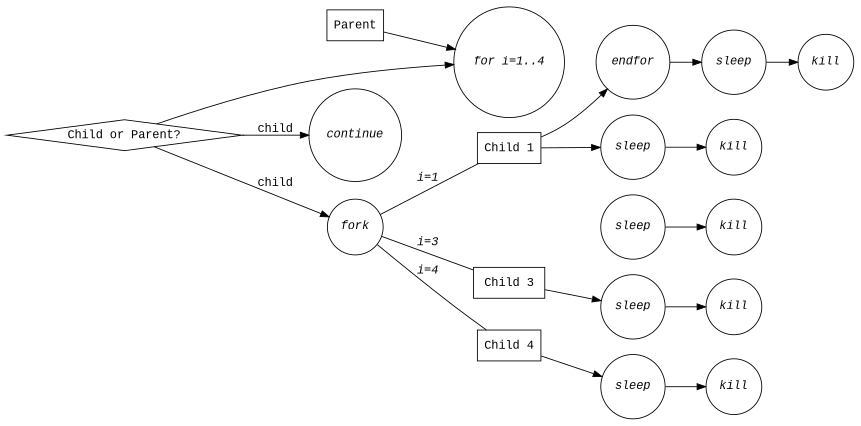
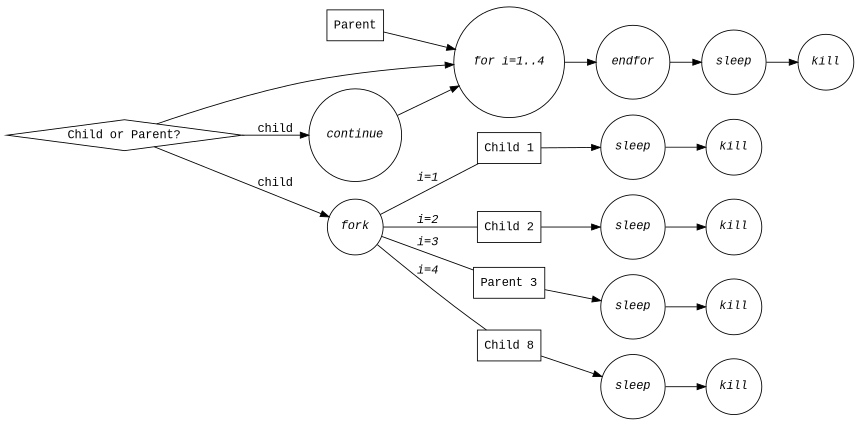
none -> (424, 103)
(573, 119) -> (576, 62)
none -> (509, 227)
(509, 283) -> (509, 283)
(509, 345) -> (509, 345)
